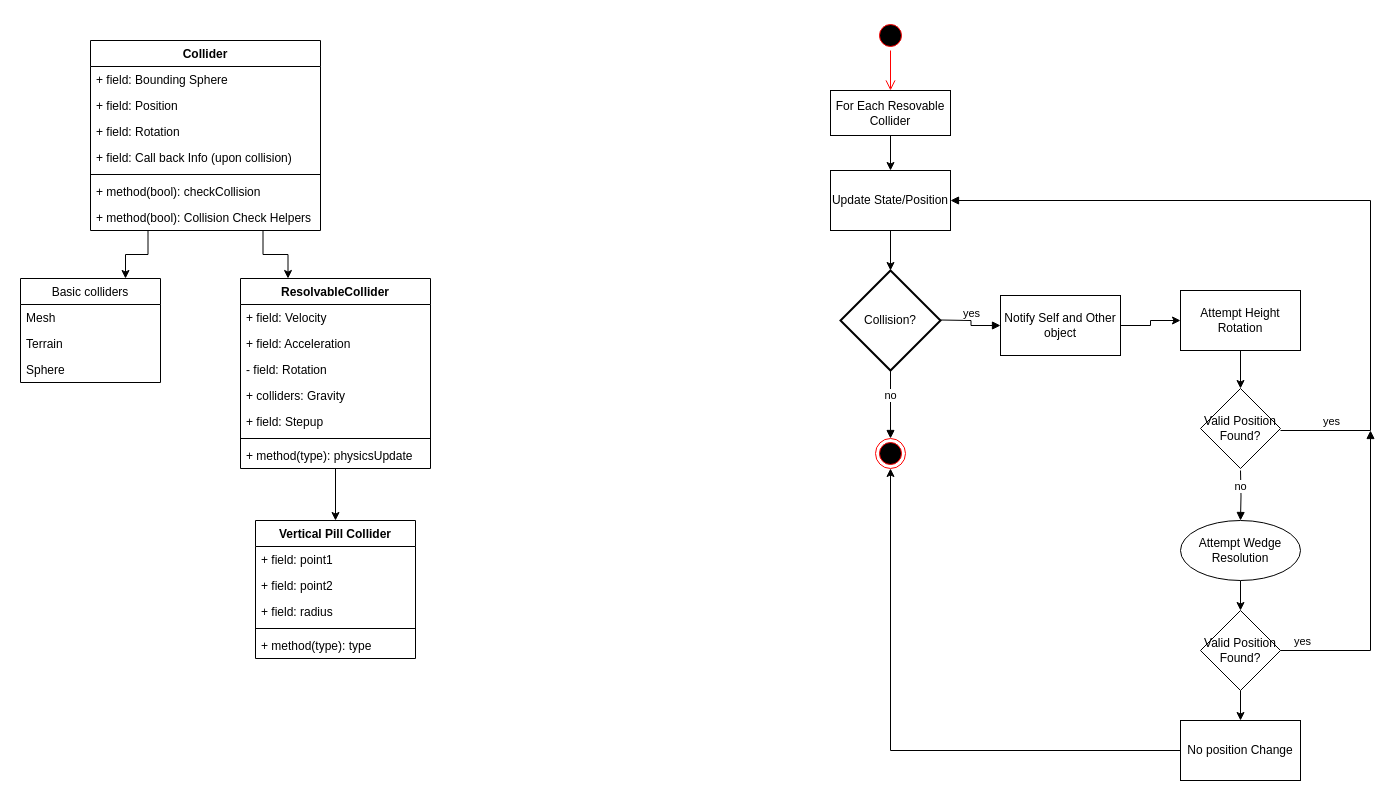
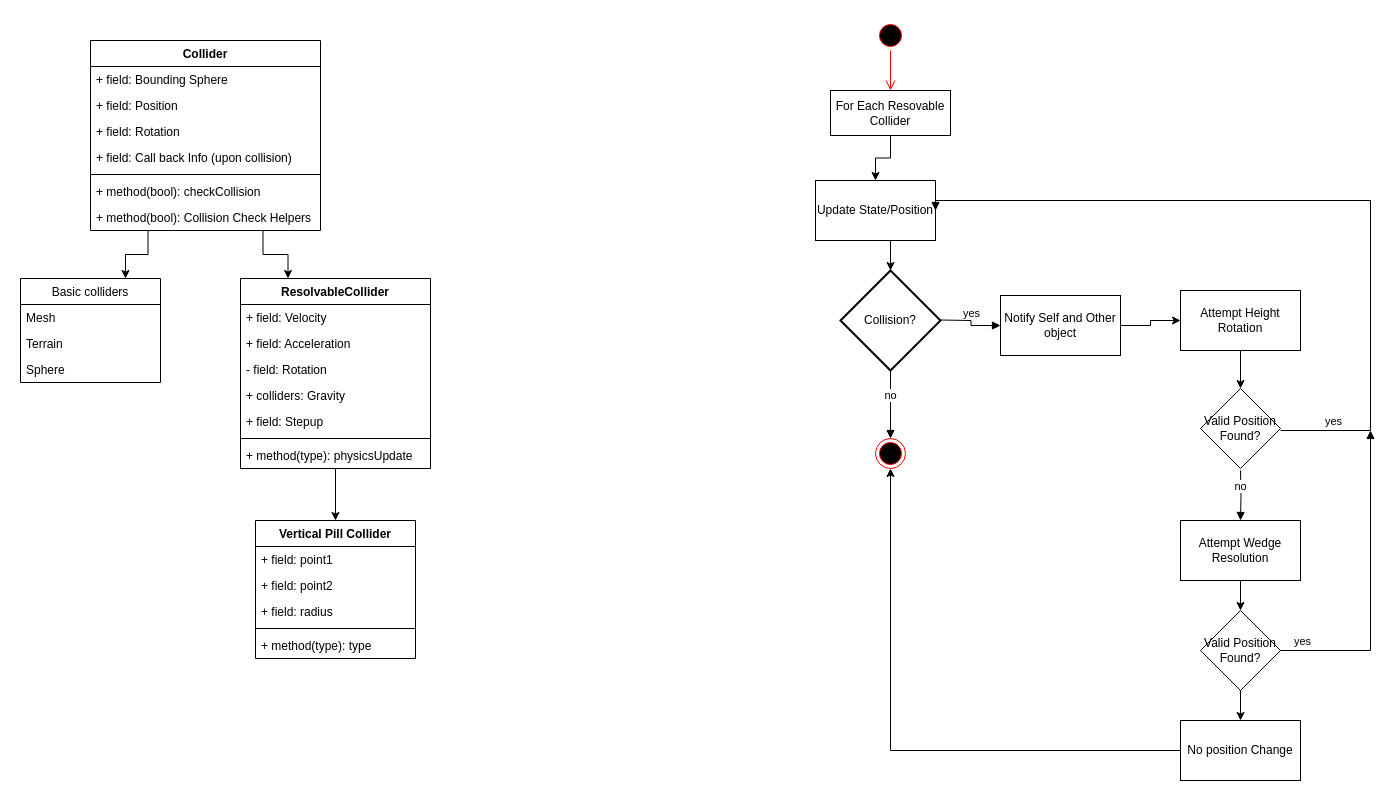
(891, 201) -> (876, 211)
(1241, 551) -> (1241, 551)
